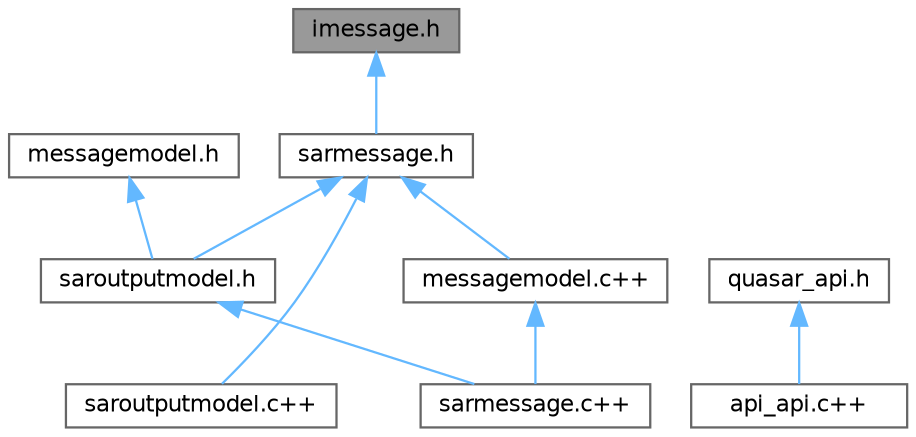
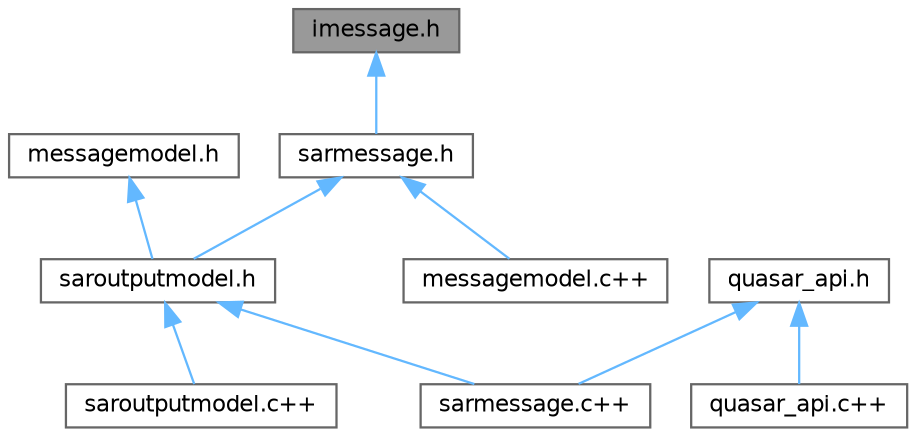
(298, 298) -> (184, 354)
(535, 355) -> (657, 348)
(799, 406) -> (799, 406)
